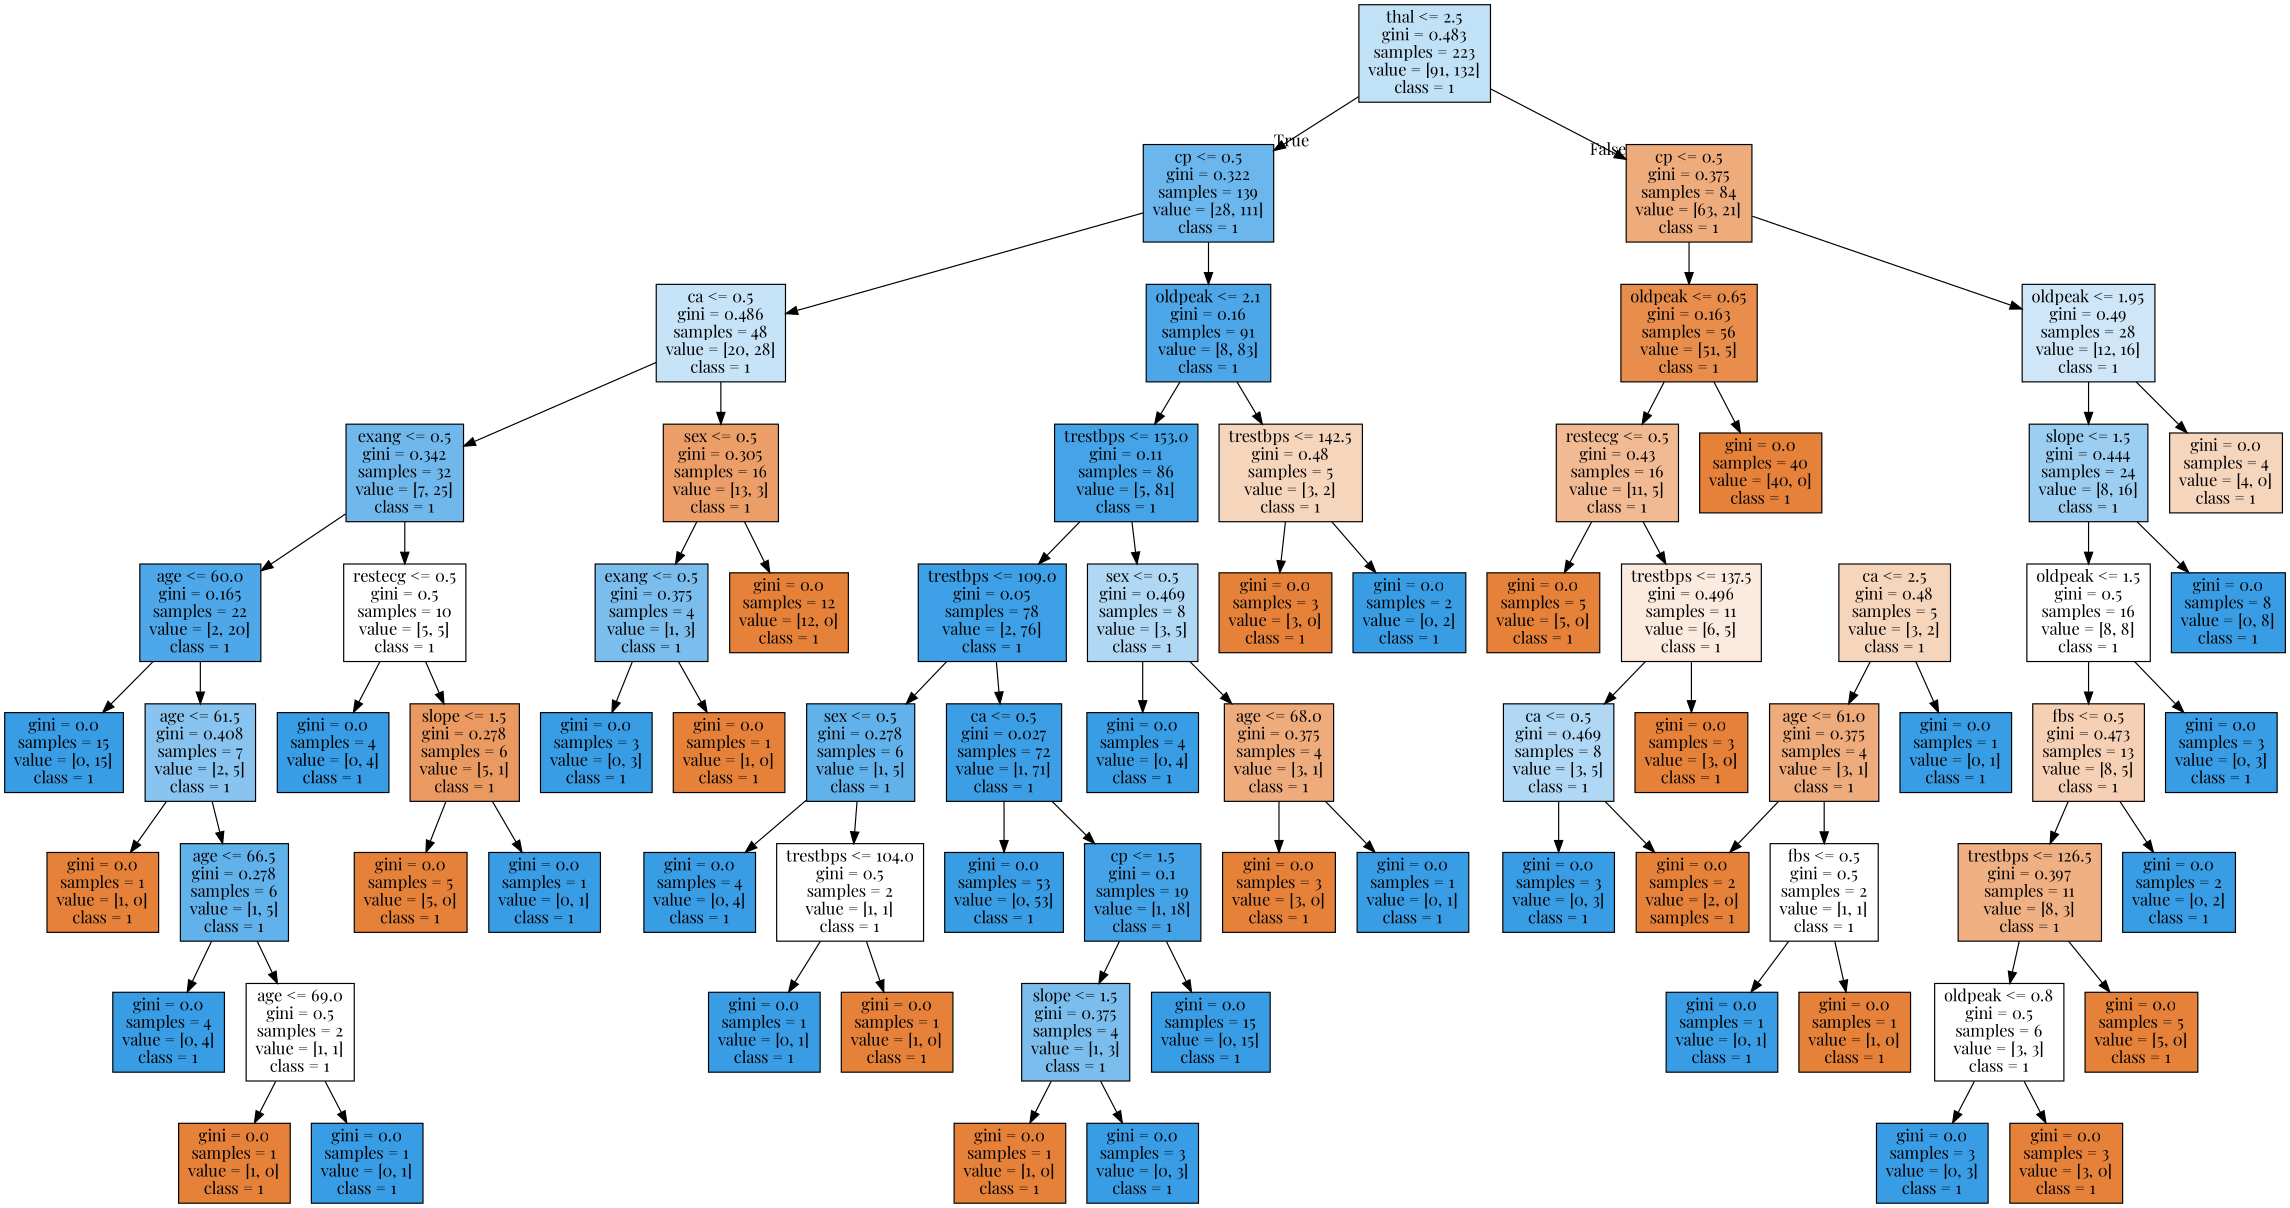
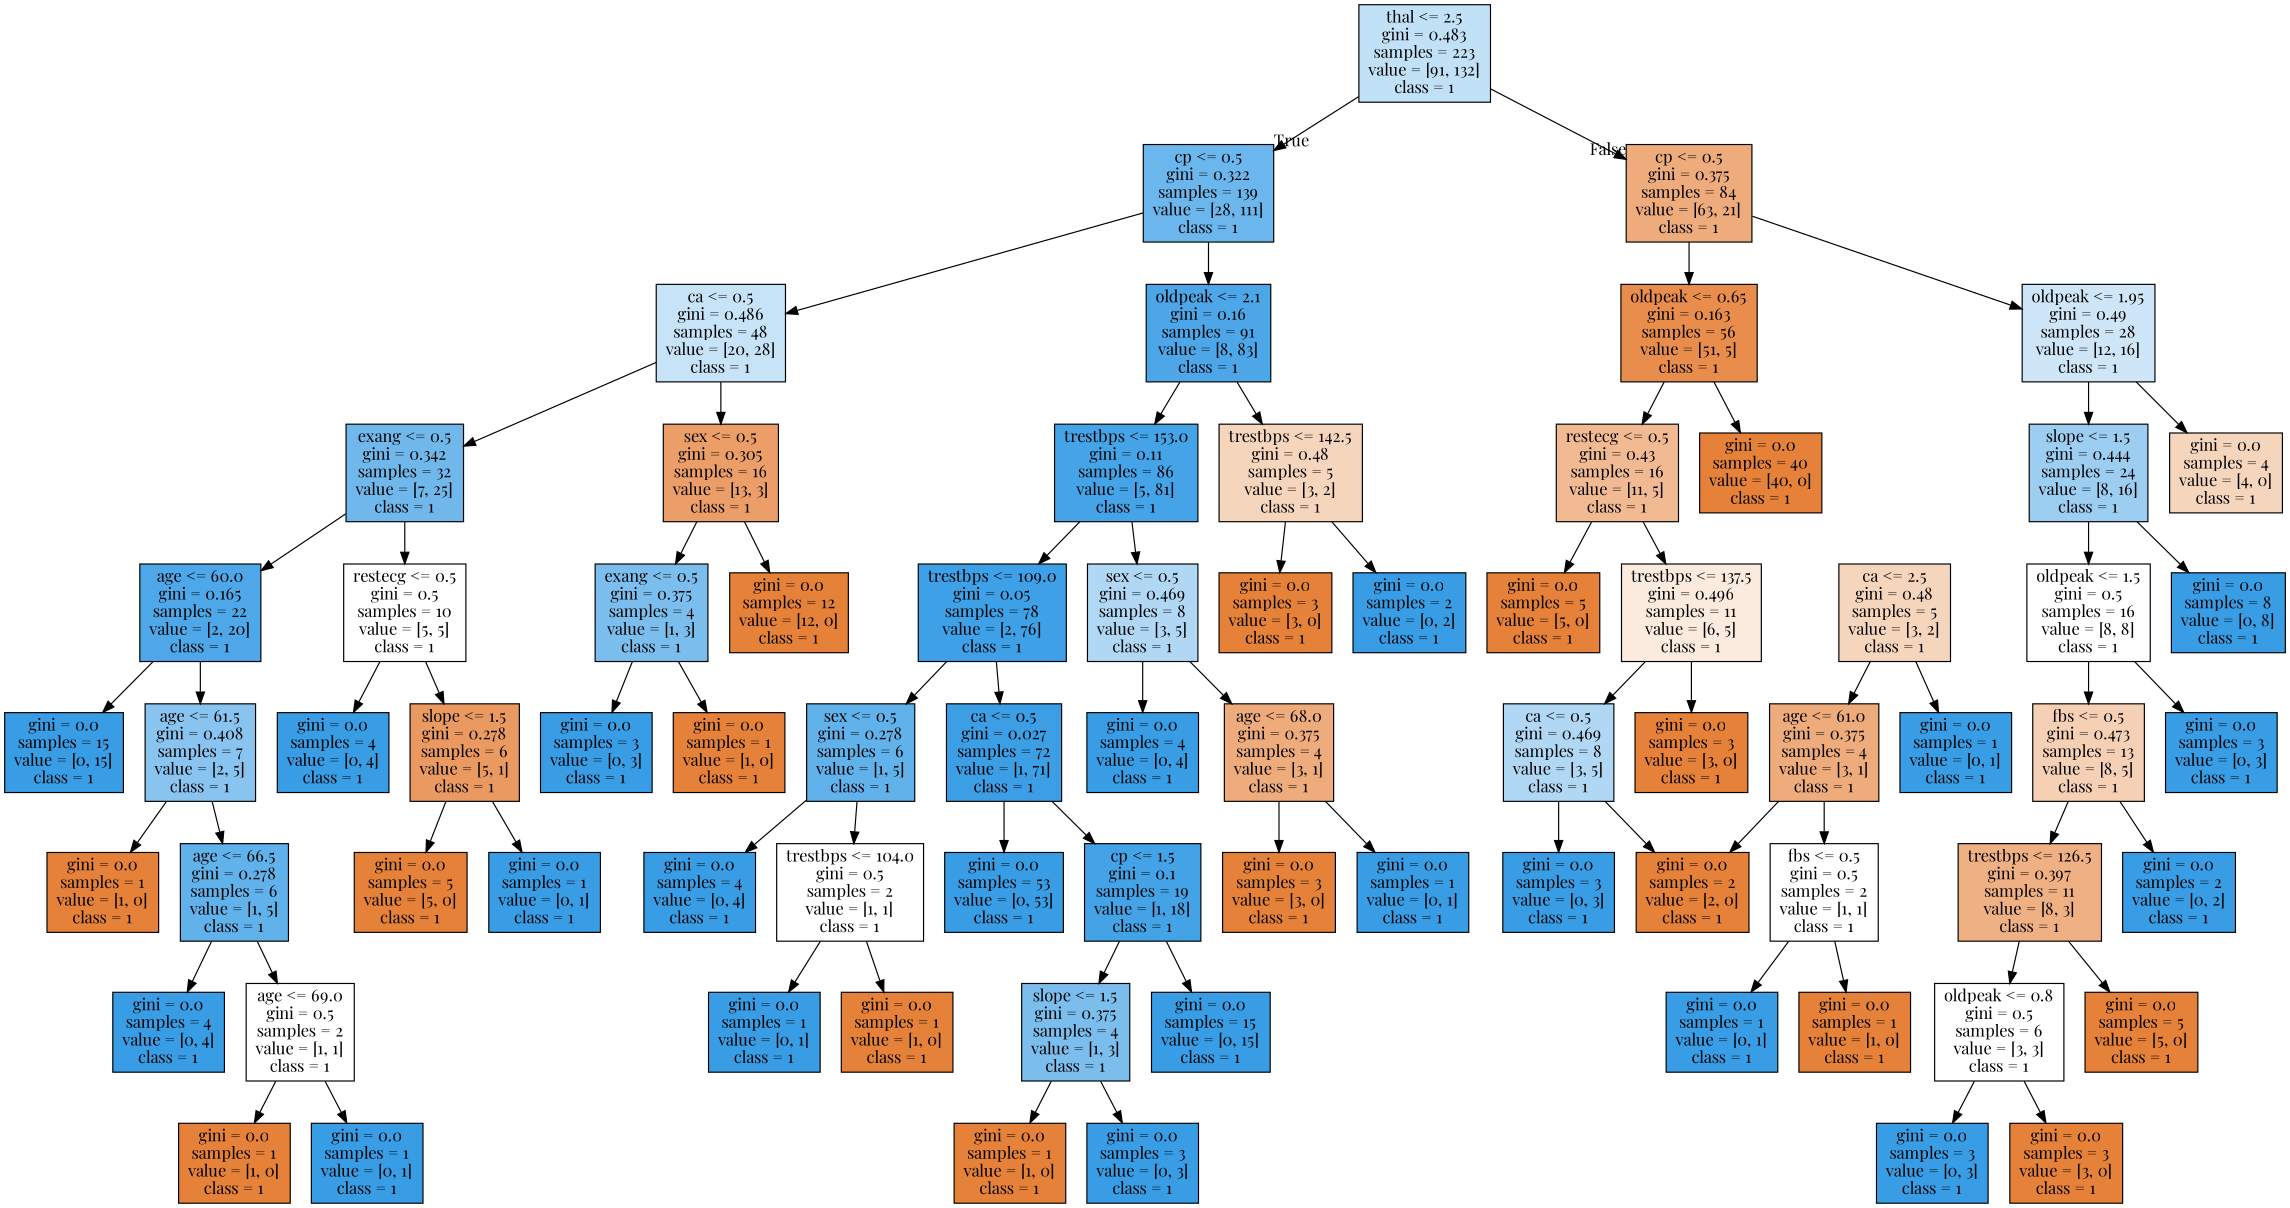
(1693, 892) -> (1693, 892)
